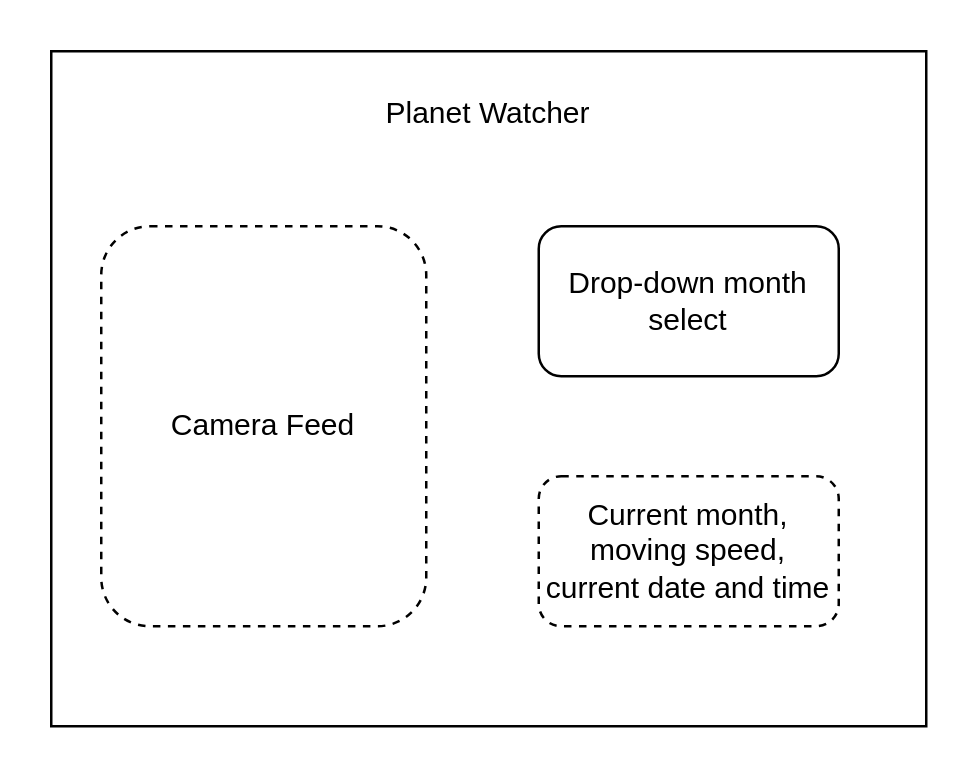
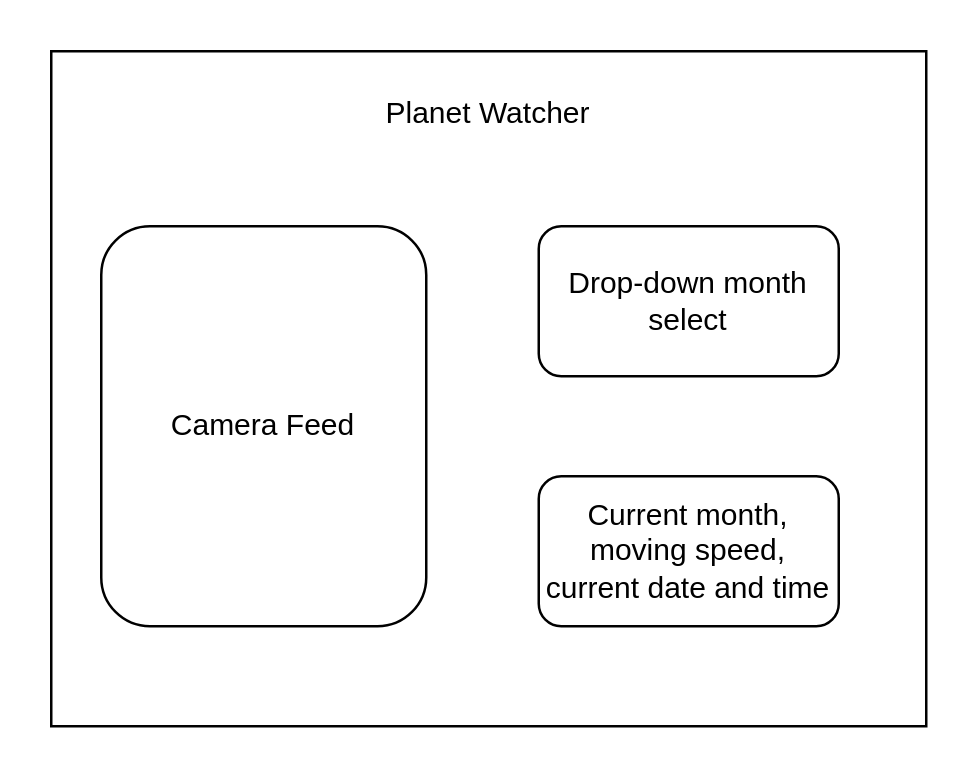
(264, 426) -> (264, 426)
(689, 551) -> (689, 551)
